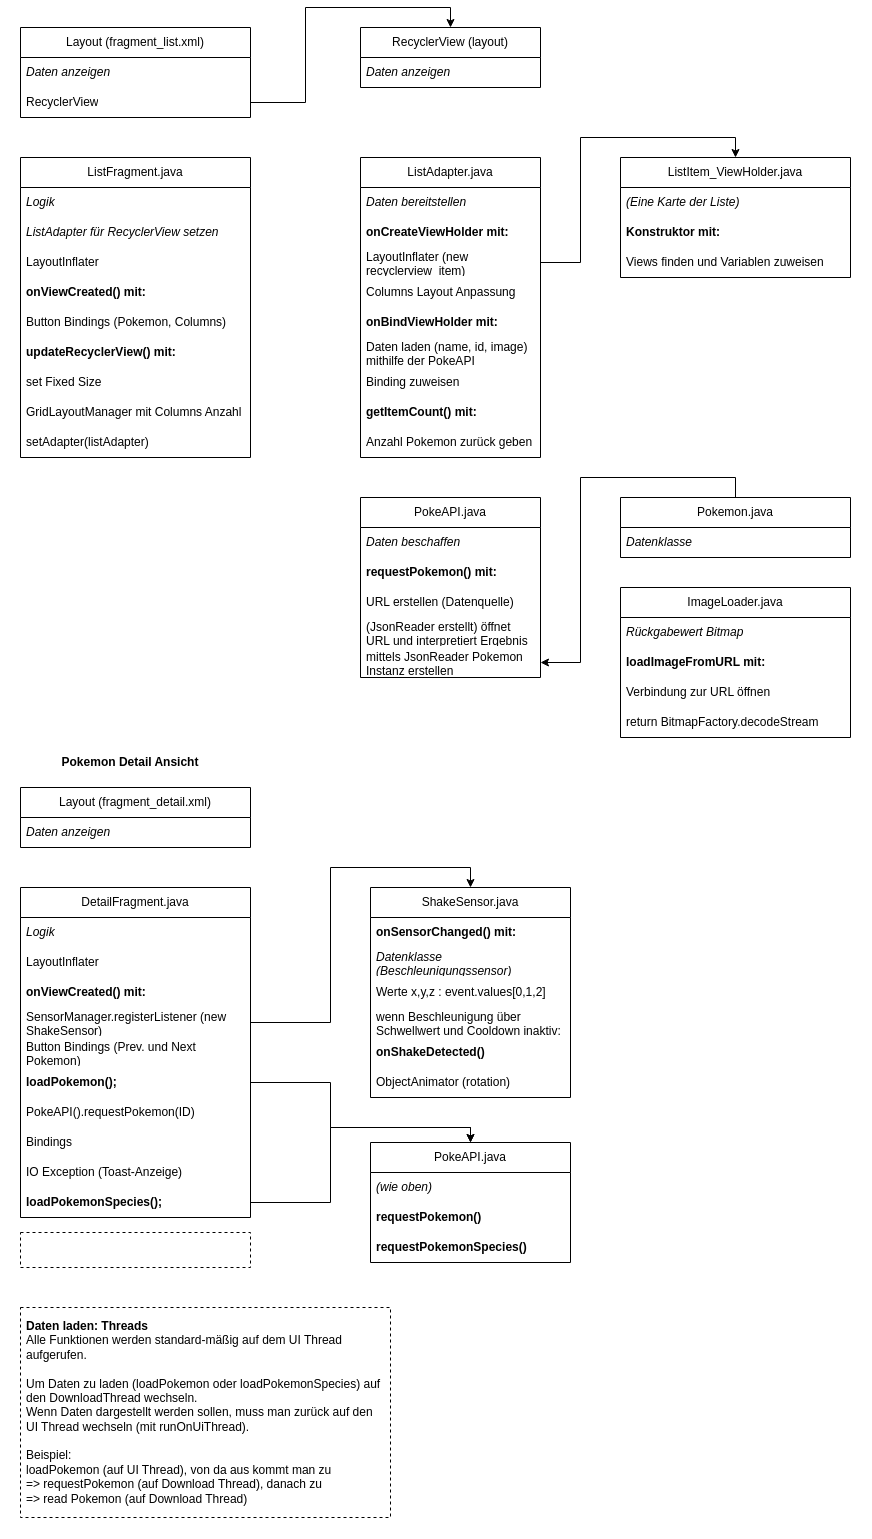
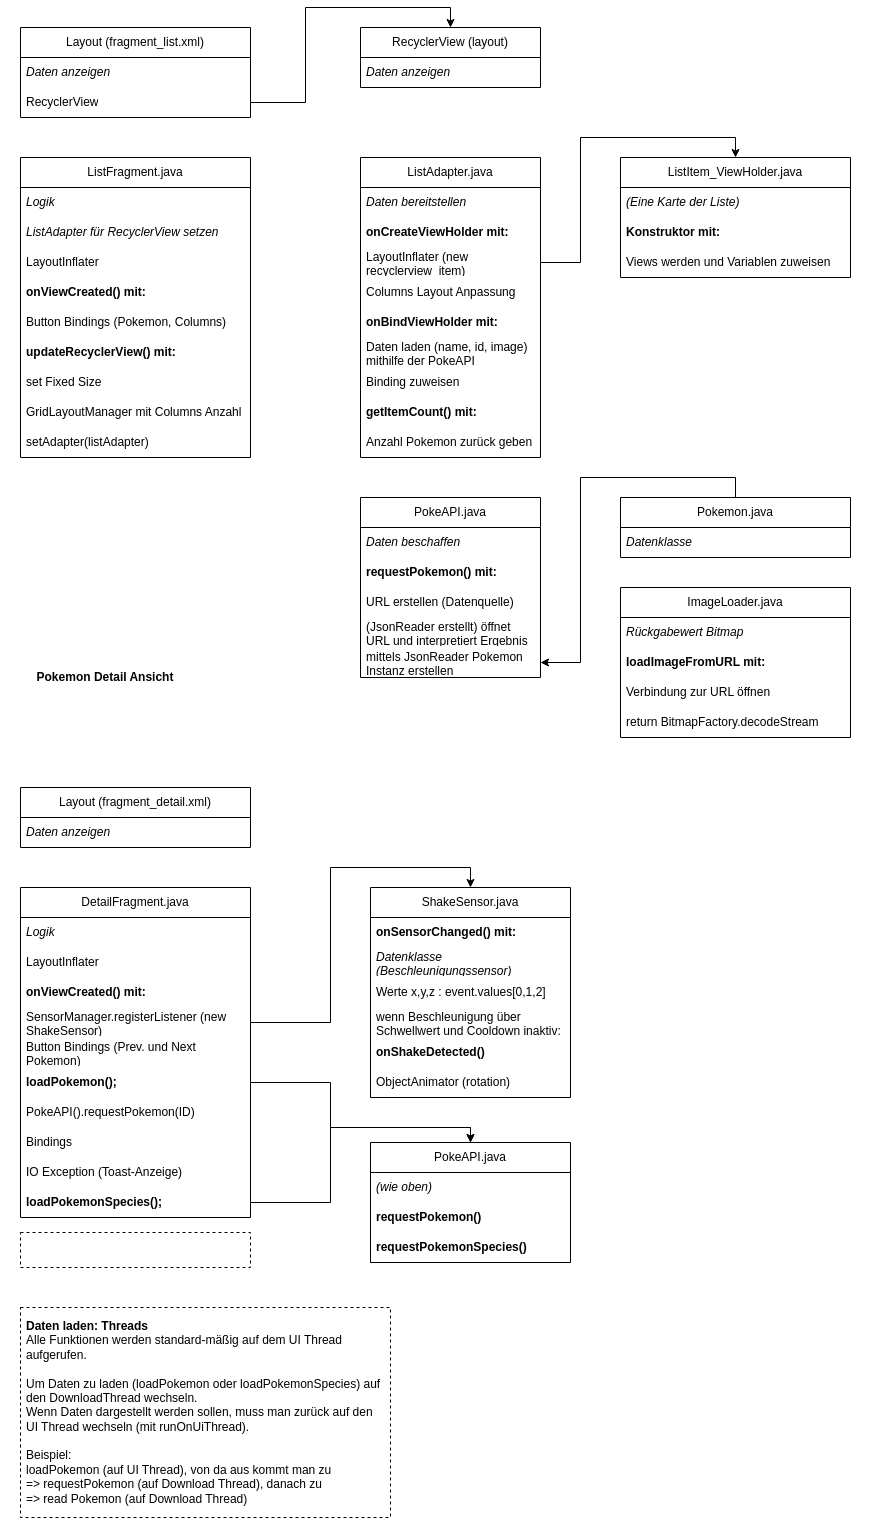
(730, 263) -> (732, 263)
(131, 763) -> (106, 678)
